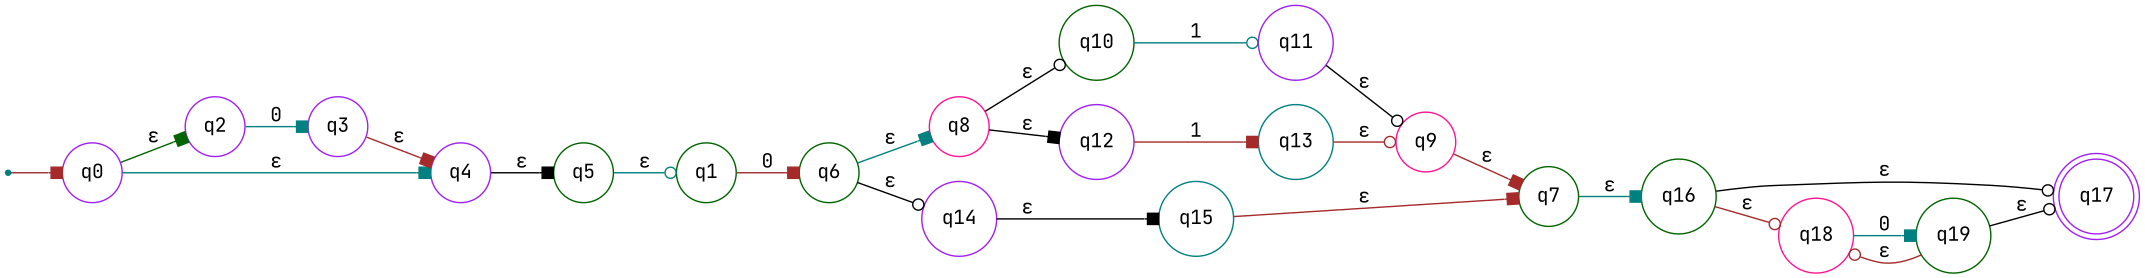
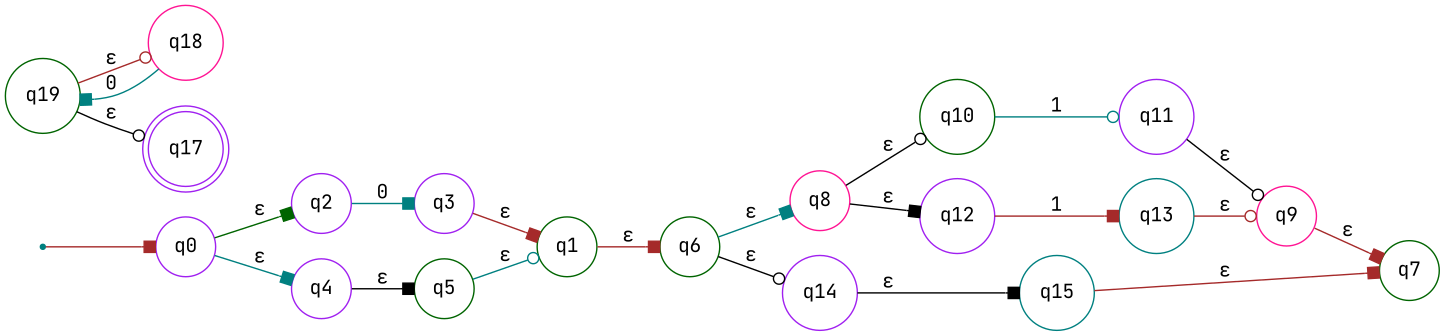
(393, 147) -> (499, 223)
(768, 162) -> (628, 236)
(1679, 197) -> none
